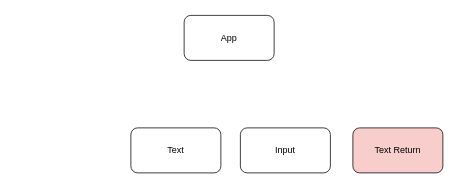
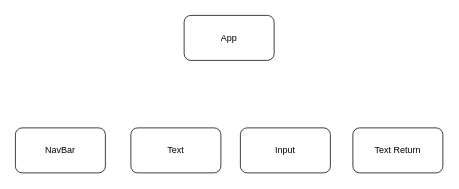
none -> (60, 150)
(398, 150) -> (398, 150)
